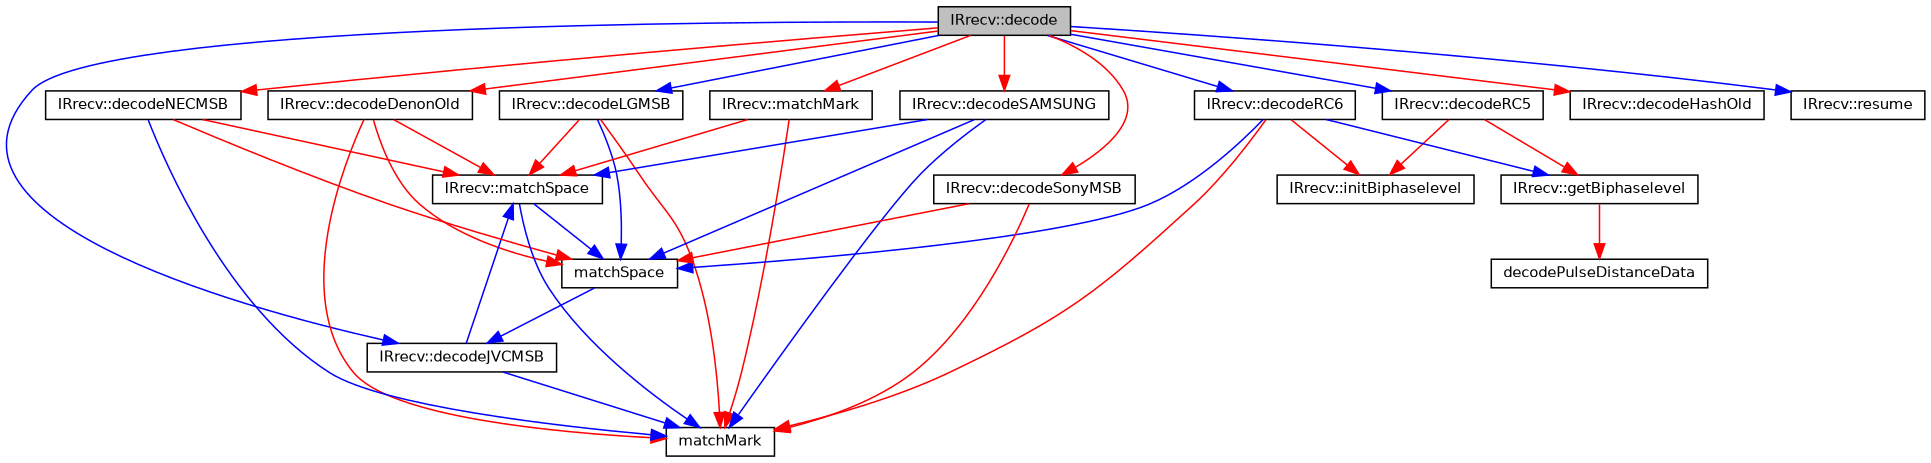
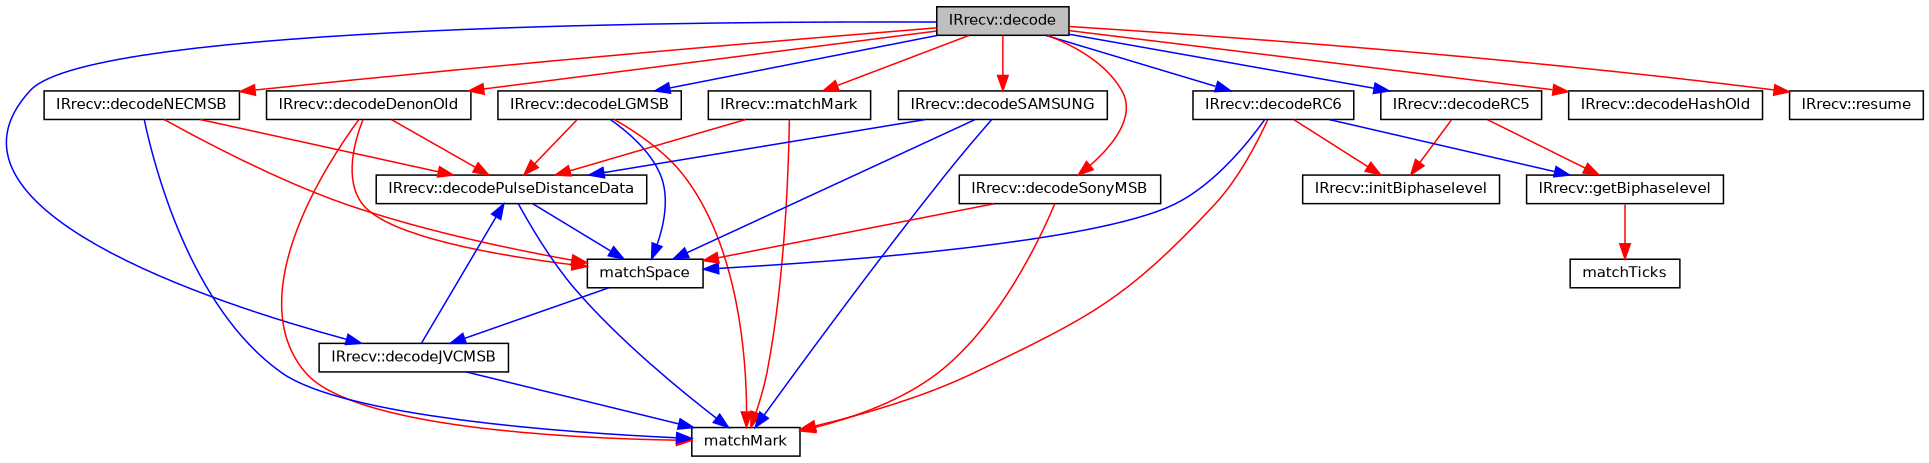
(1424, 53) -> (1422, 53)
(517, 189) -> (511, 189)
(1600, 274) -> (1625, 274)
